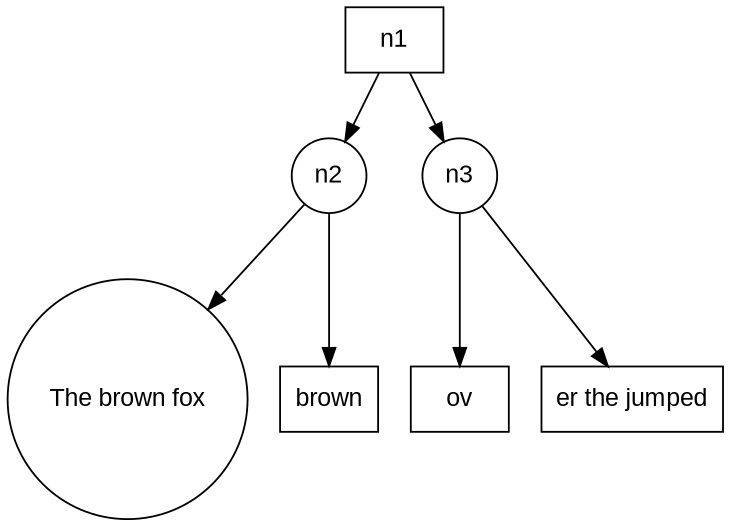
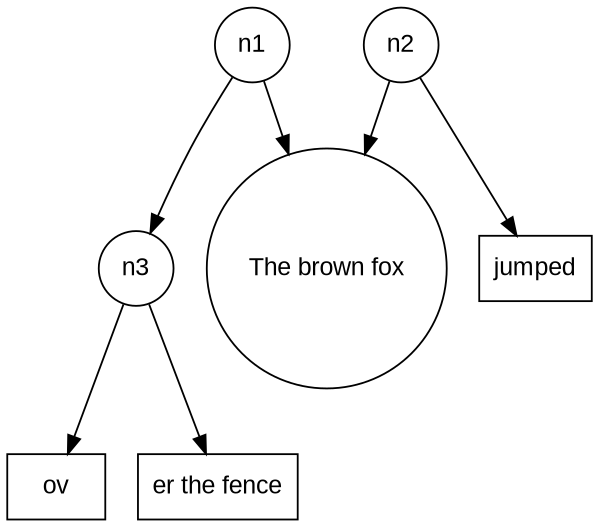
(394, 40) -> (252, 45)
(366, 99) -> (273, 109)
(329, 399) -> (536, 268)
(632, 399) -> (218, 487)
